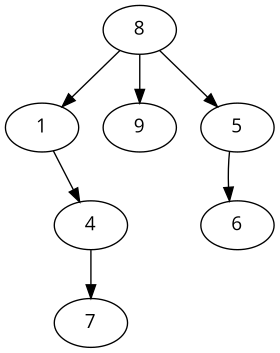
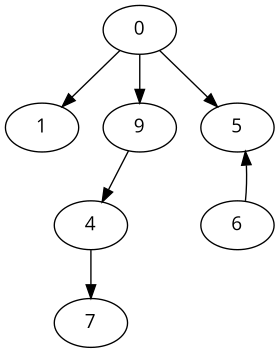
(140, 30) -> (140, 30)
(228, 169) -> (247, 183)
(63, 170) -> (118, 170)
